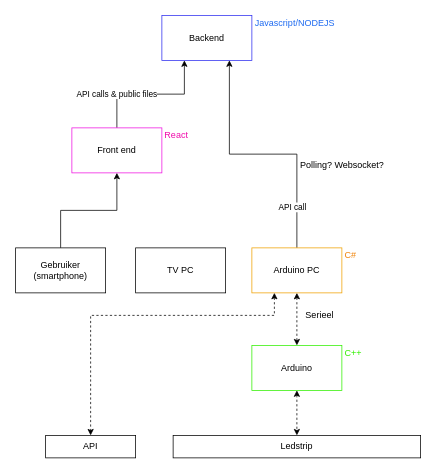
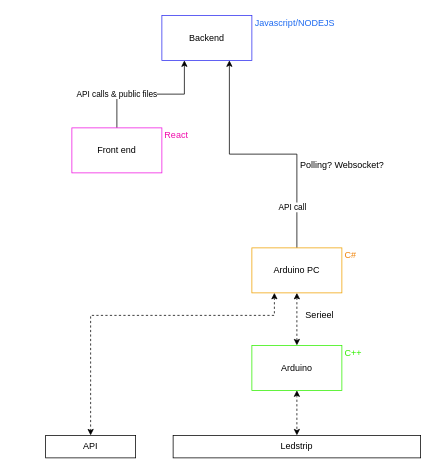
(71, 210) -> none
(60, 270) -> none
(180, 270) -> none
